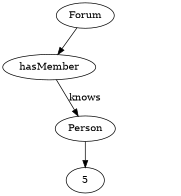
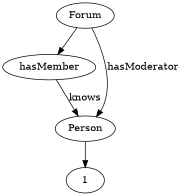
none -> (106, 69)
(85, 180) -> (85, 180)
